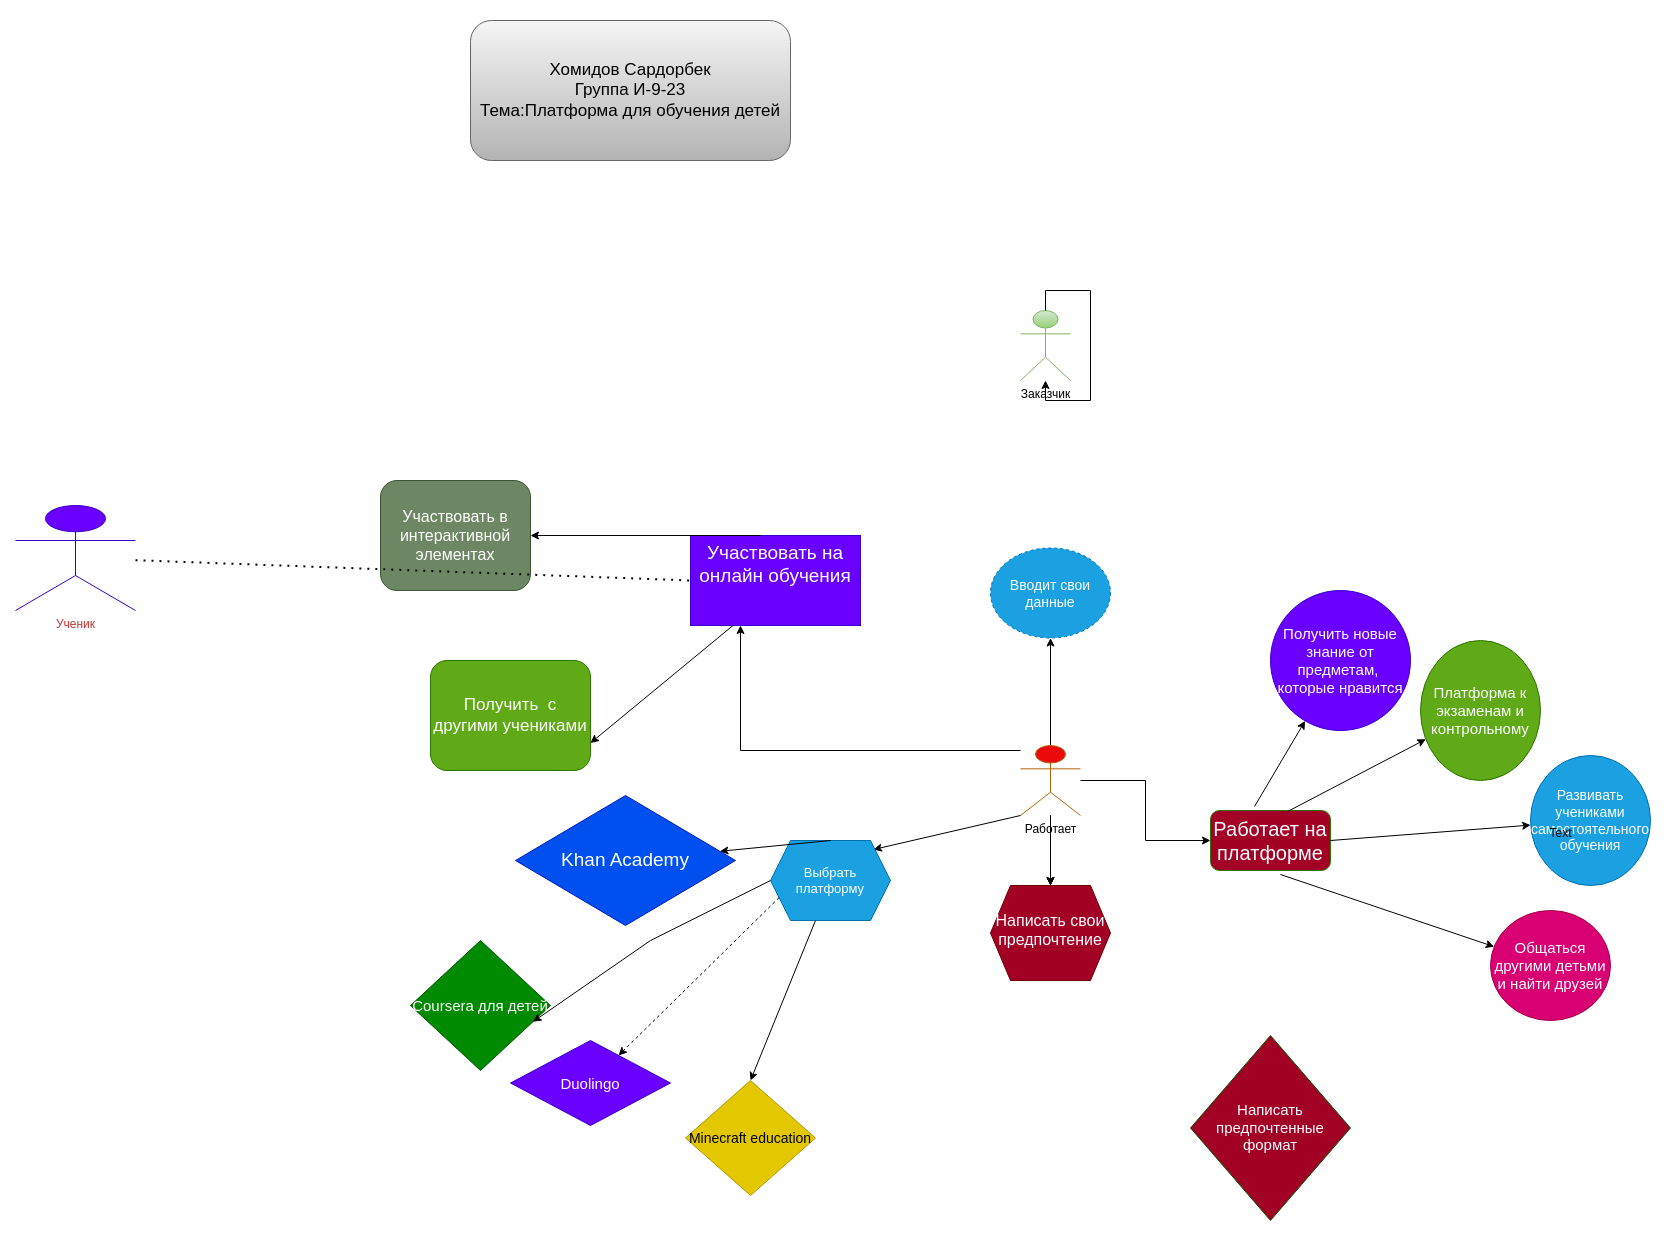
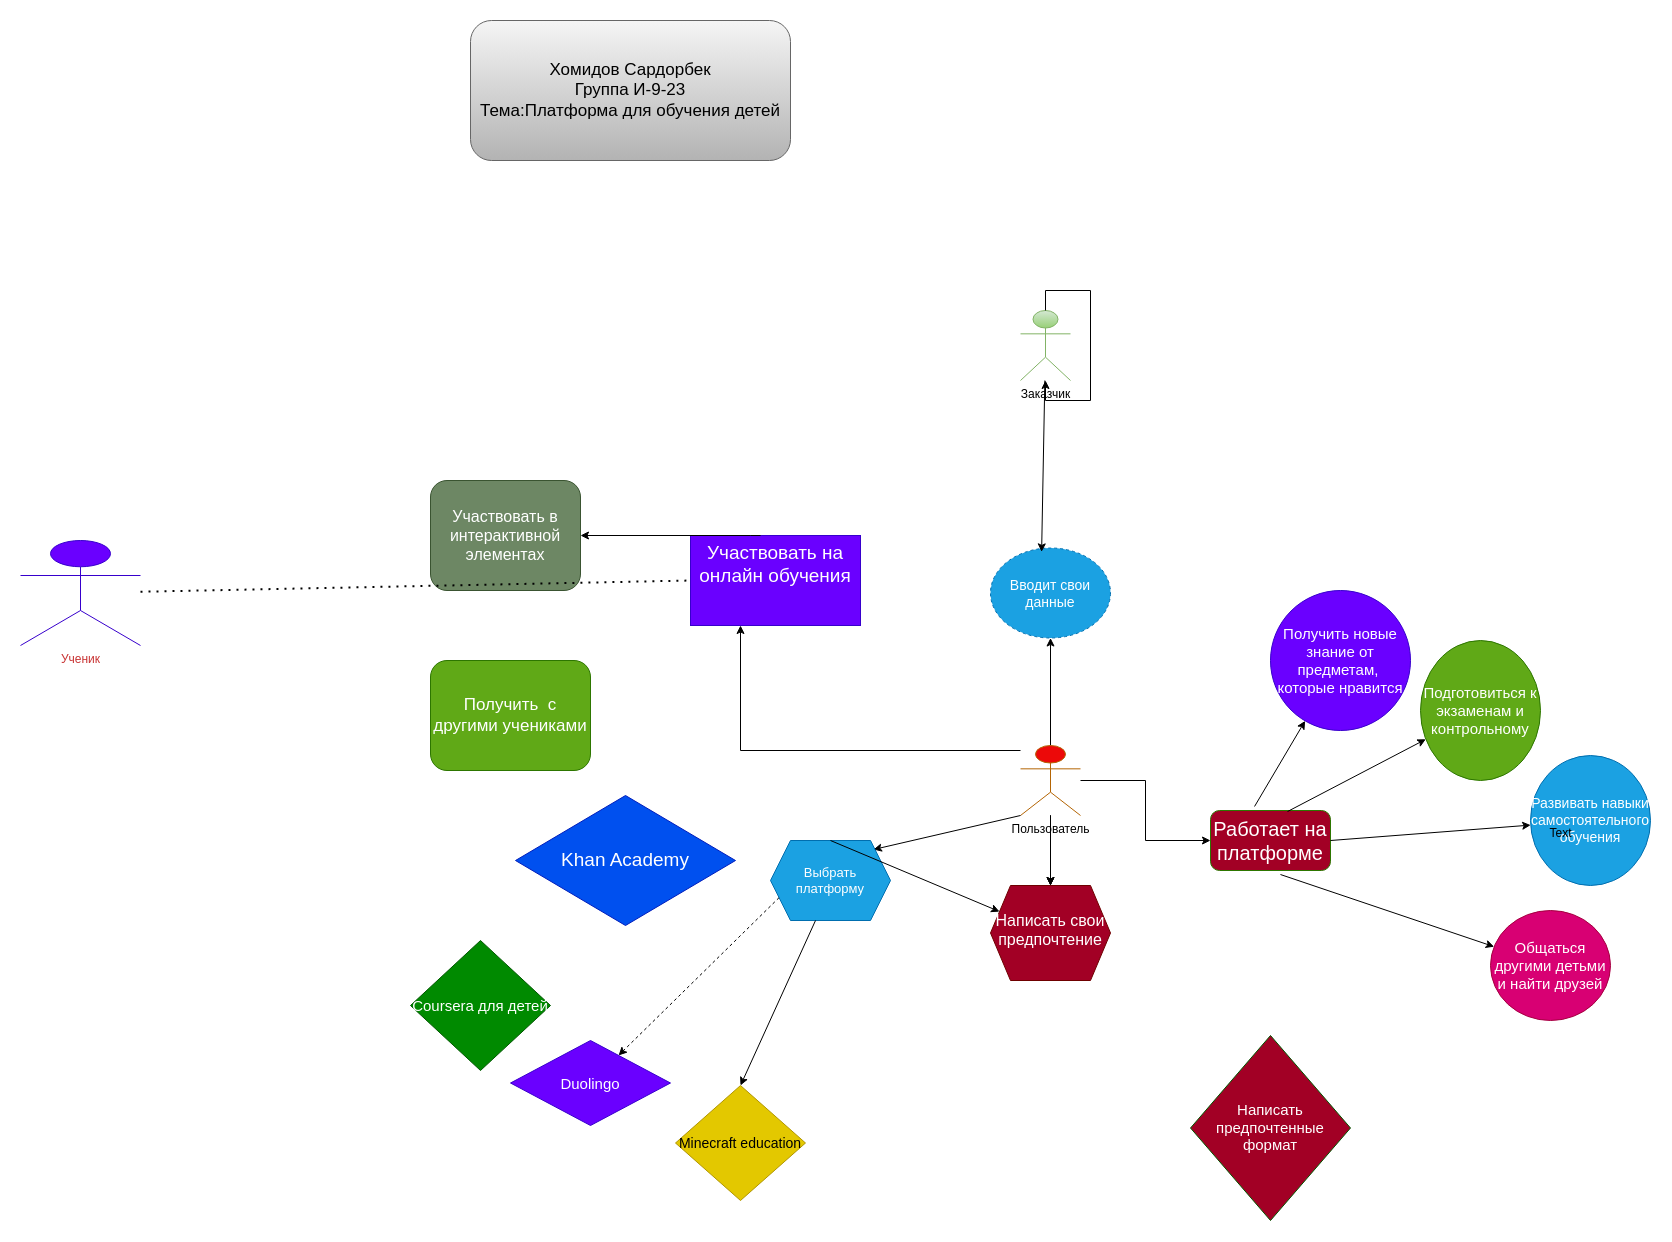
none -> (1043, 474)
(456, 536) -> (506, 536)
(76, 558) -> (81, 593)
(664, 682) -> none
(1481, 711) -> (1481, 711)
(1591, 821) -> (1591, 821)
(1051, 830) -> (1051, 830)
(778, 846) -> (912, 875)
(650, 941) -> none
(751, 1138) -> (741, 1143)
